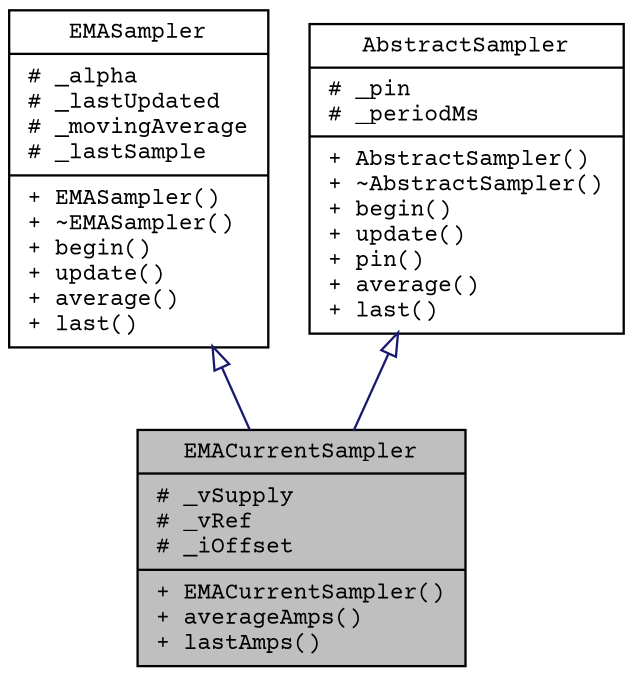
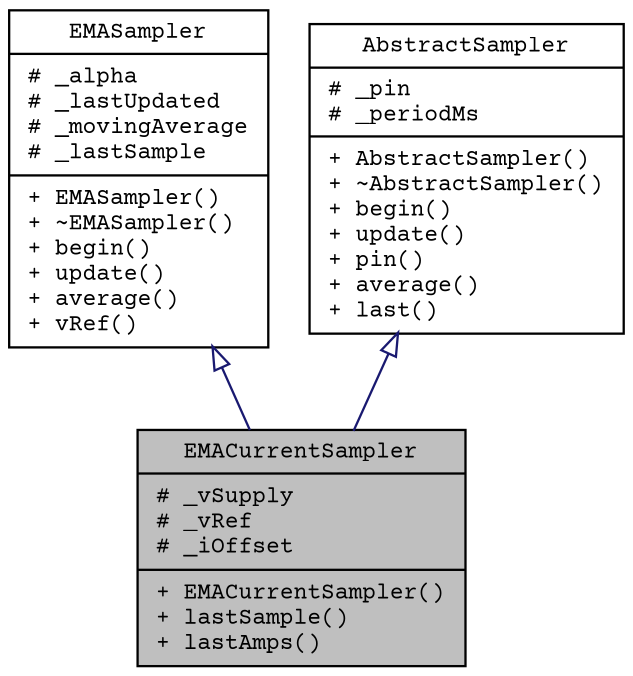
(84, 323) -> (84, 323)
(260, 617) -> (253, 617)
